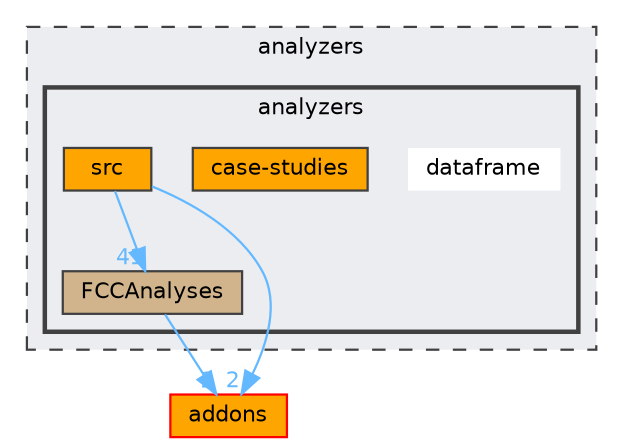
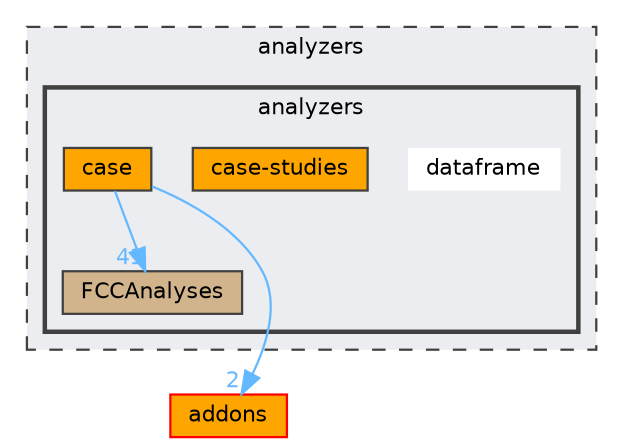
(108, 169) -> (108, 169)
(184, 345) -> none
